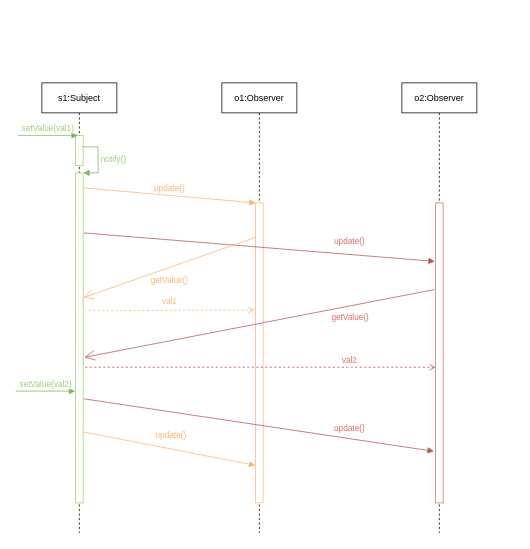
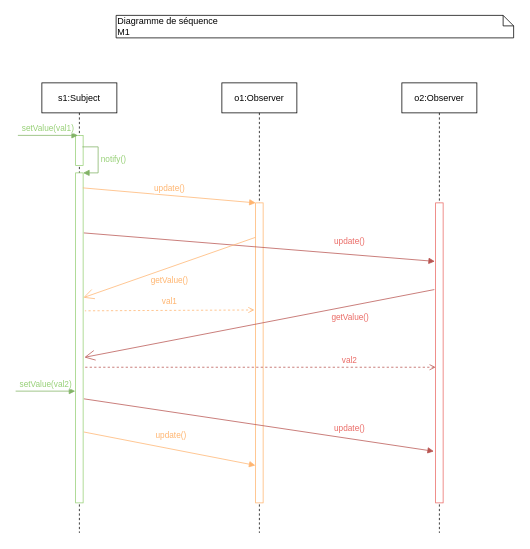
none -> (315, 27)
